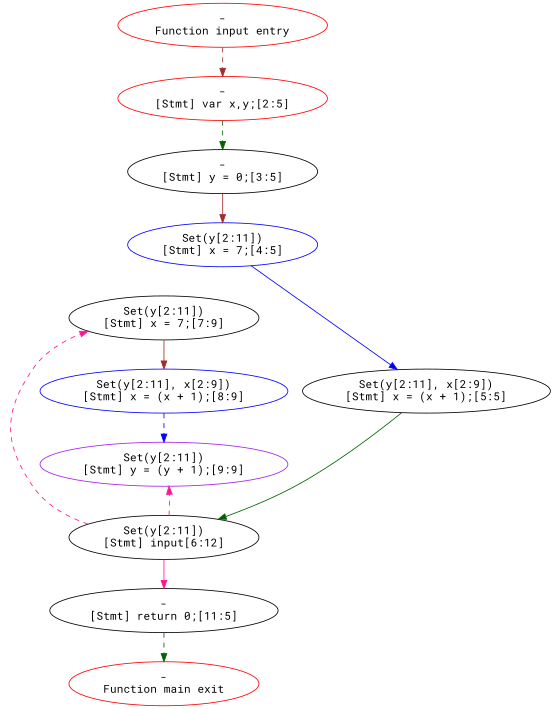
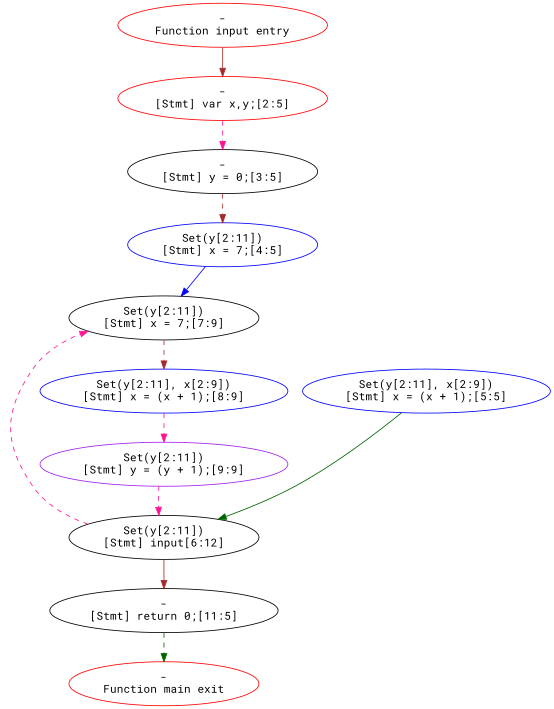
(223, 58) -> (223, 58)
(223, 131) -> (223, 131)
(223, 204) -> (223, 204)
(321, 315) -> (196, 278)
(164, 351) -> (164, 351)
(426, 391) -> (426, 391)
(164, 424) -> (164, 424)
(169, 505) -> (158, 497)
(164, 570) -> (164, 570)
